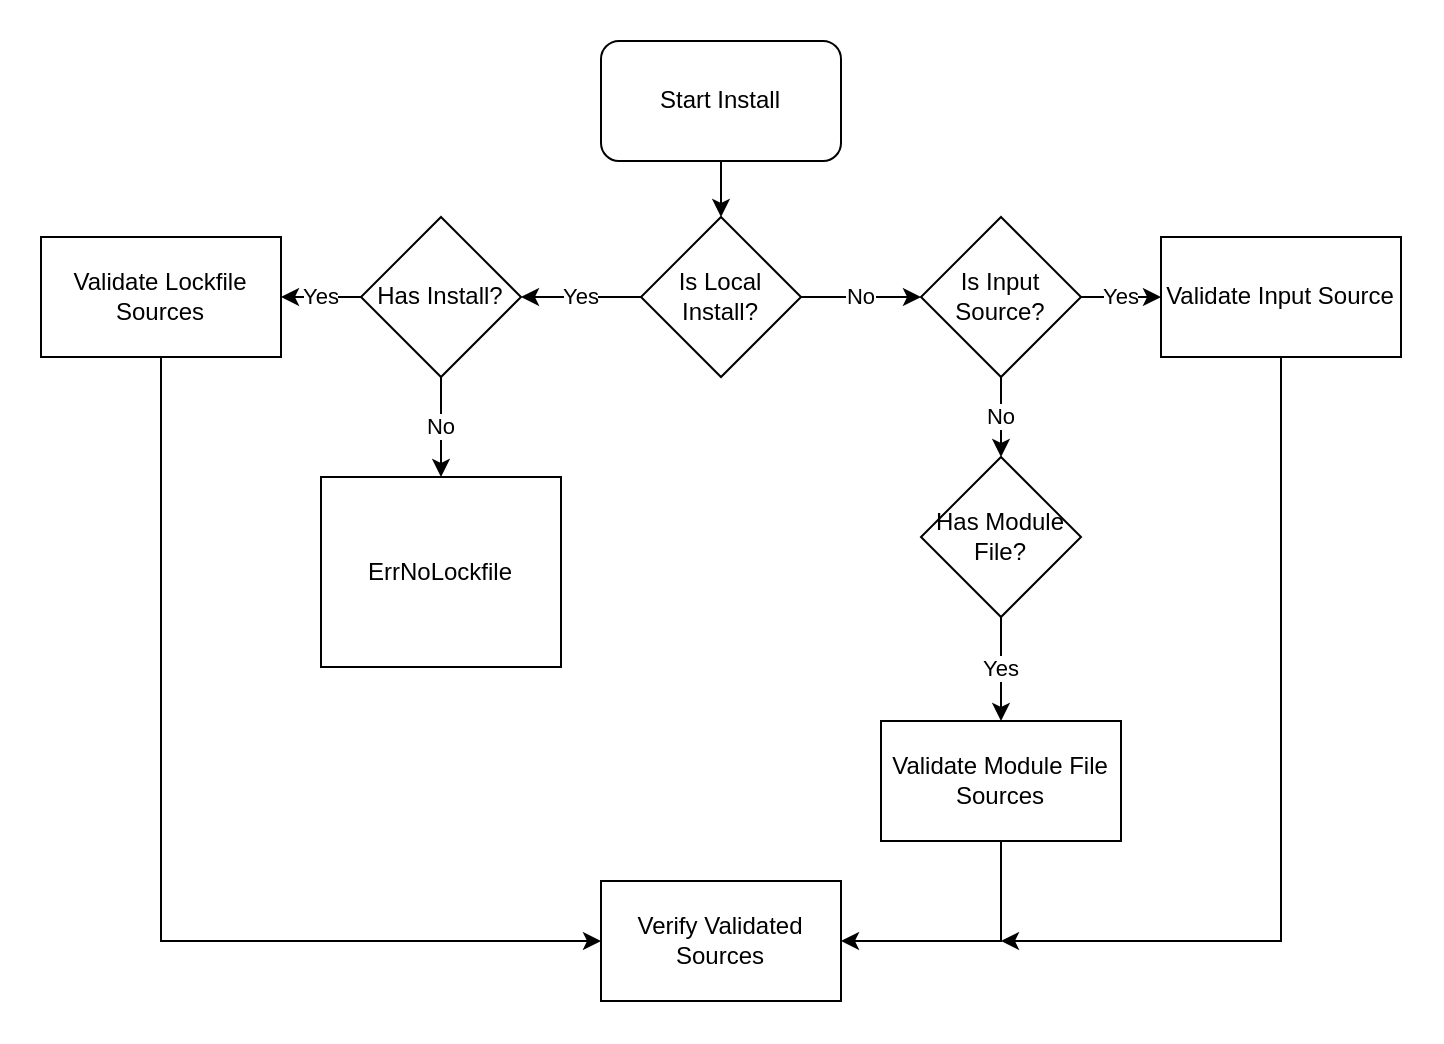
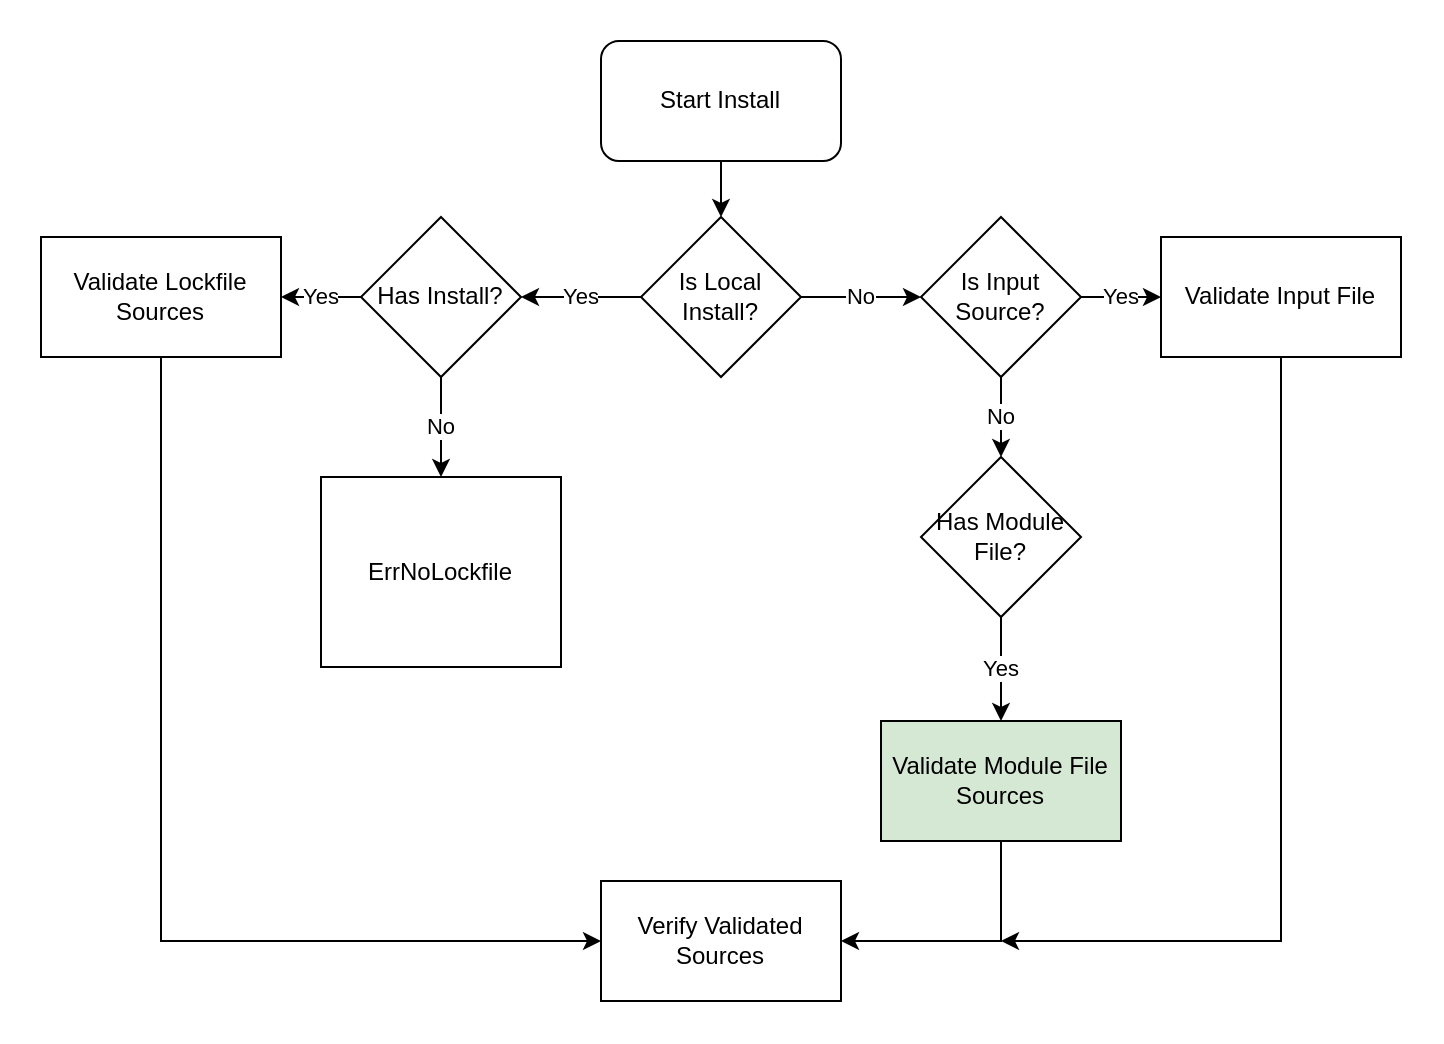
(1281, 297) -> (1281, 297)
(1001, 781) -> (1001, 781)
